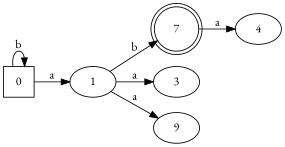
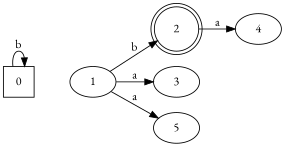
(177, 29) -> (177, 29)
(48, 82) -> none
(177, 128) -> (177, 128)
